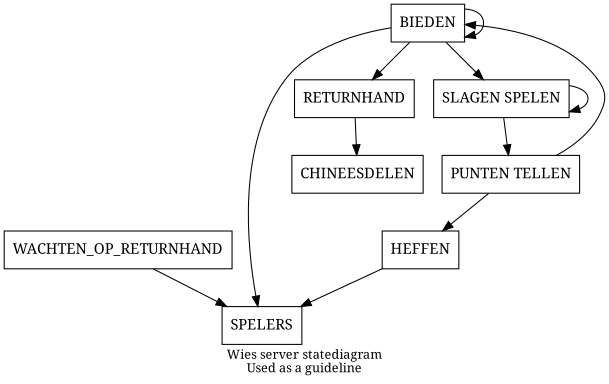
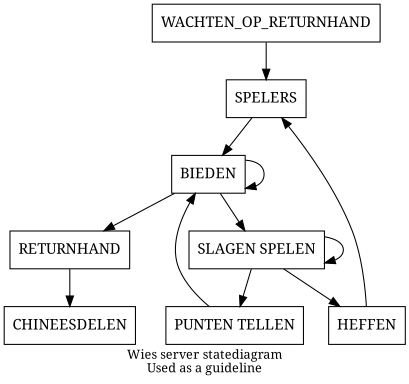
(262, 126) -> (241, 132)
(470, 209) -> (307, 285)
